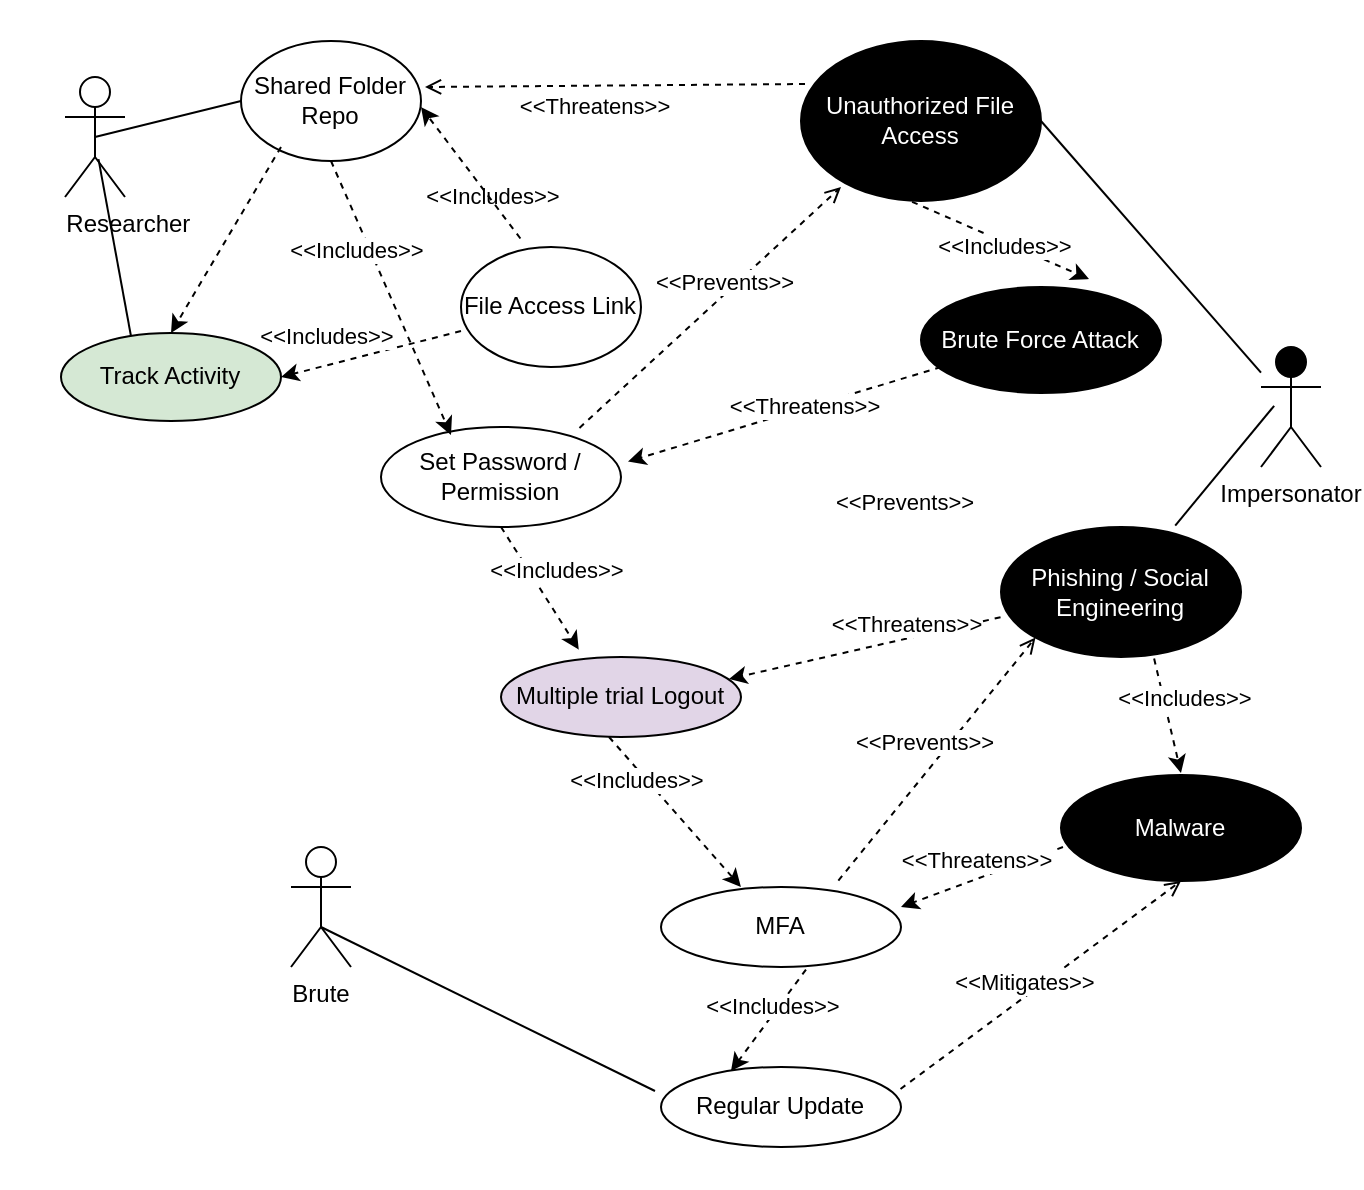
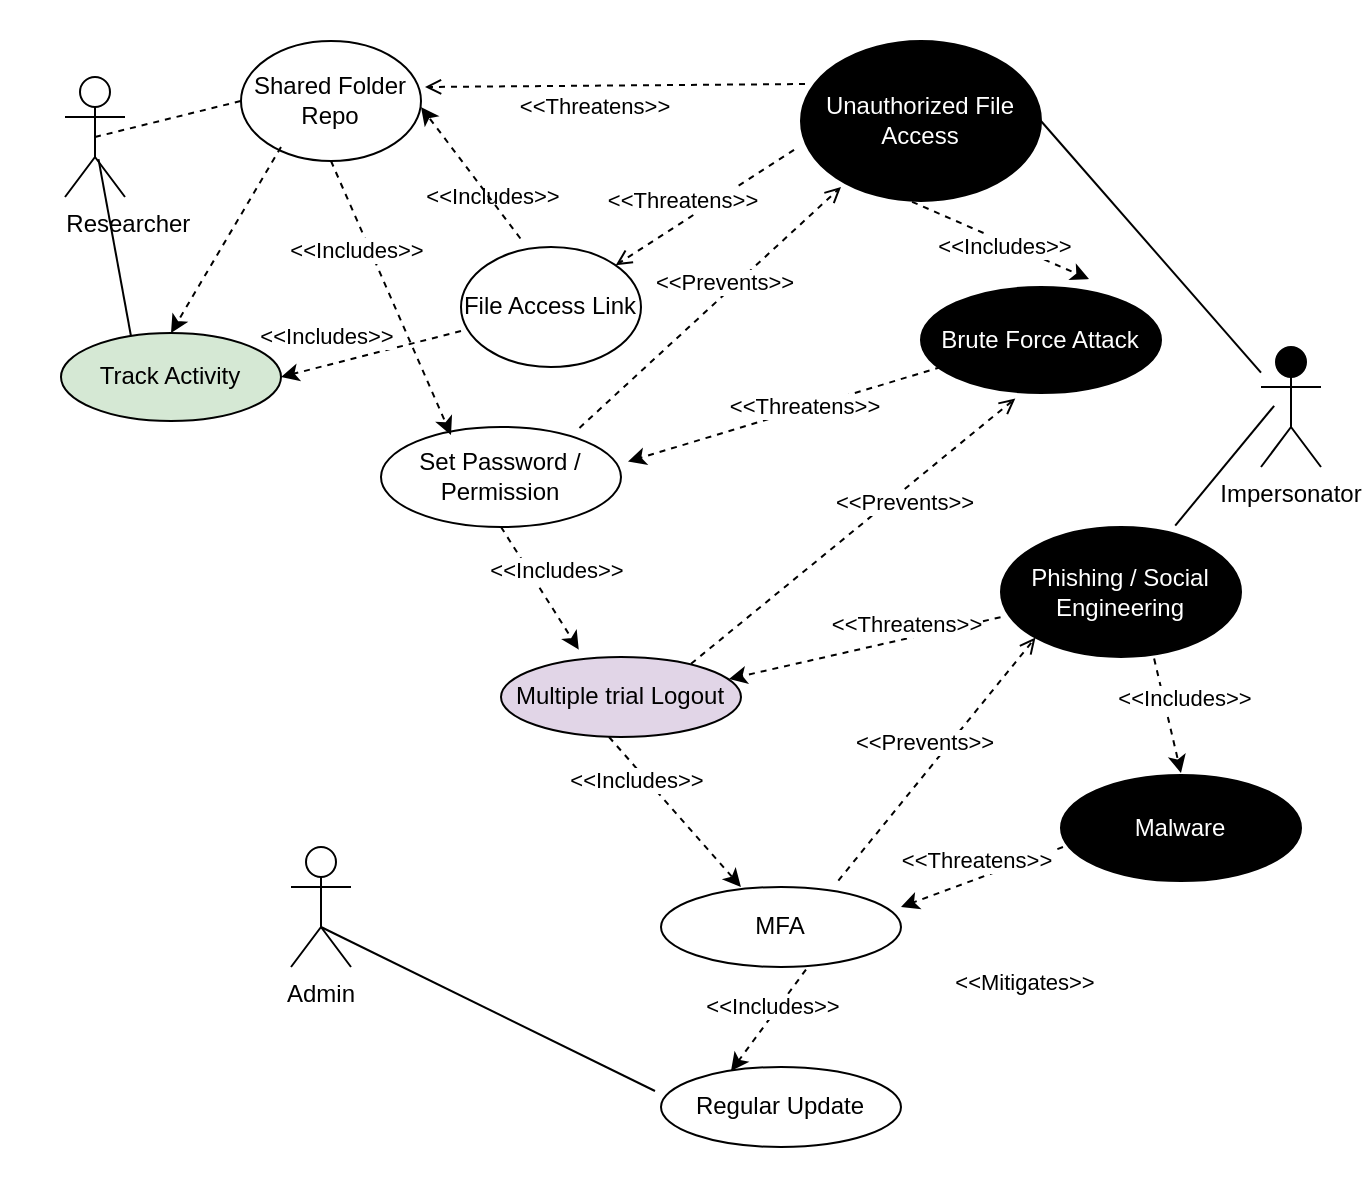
(177, 117) -> (177, 117)
none -> (657, 238)
none -> (781, 590)
(322, 995) -> (322, 995)
(964, 1042) -> none
